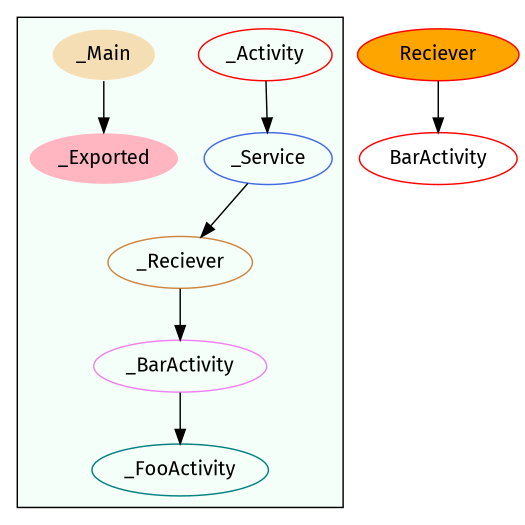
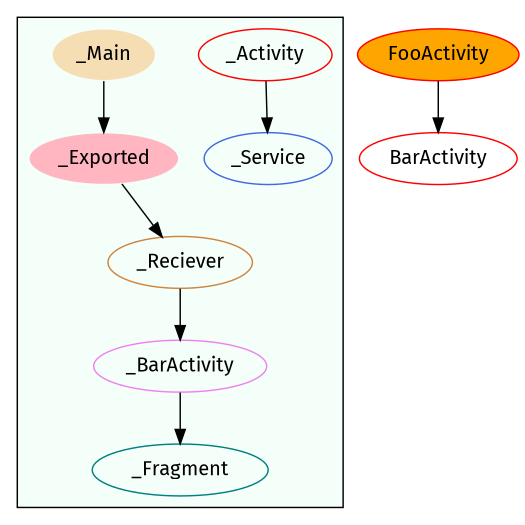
(438, 55) -> (438, 55)
(229, 205) -> (138, 205)
(180, 470) -> (180, 470)
